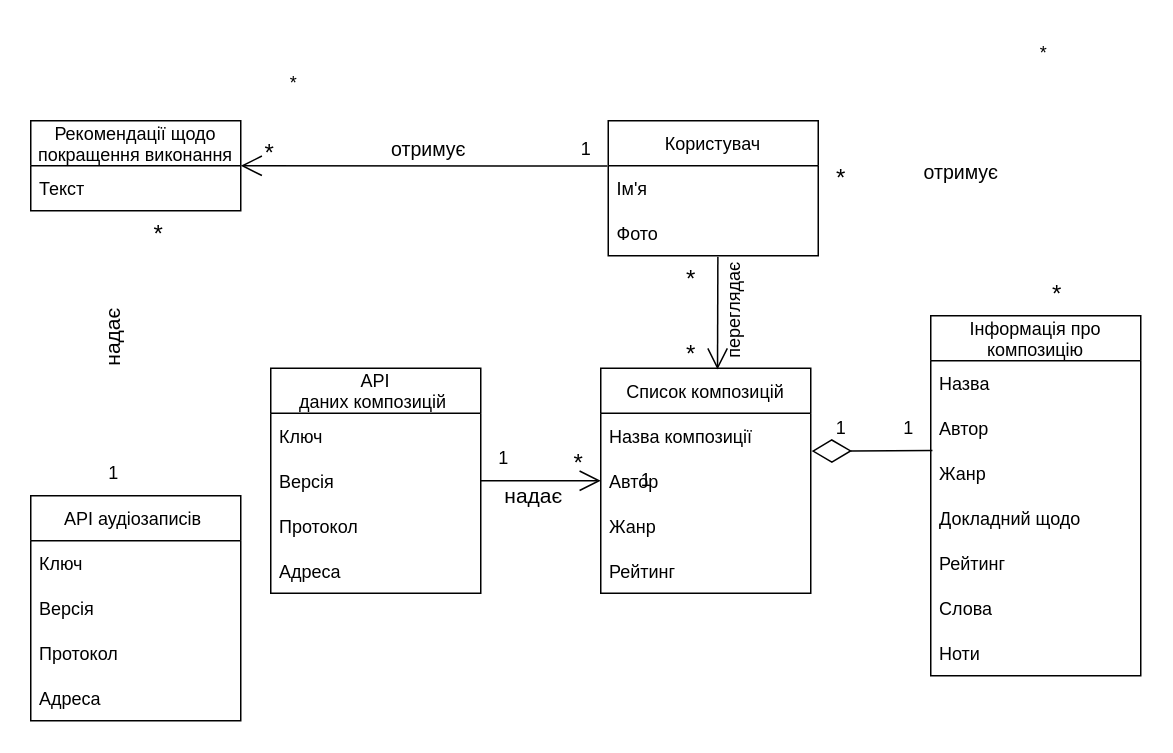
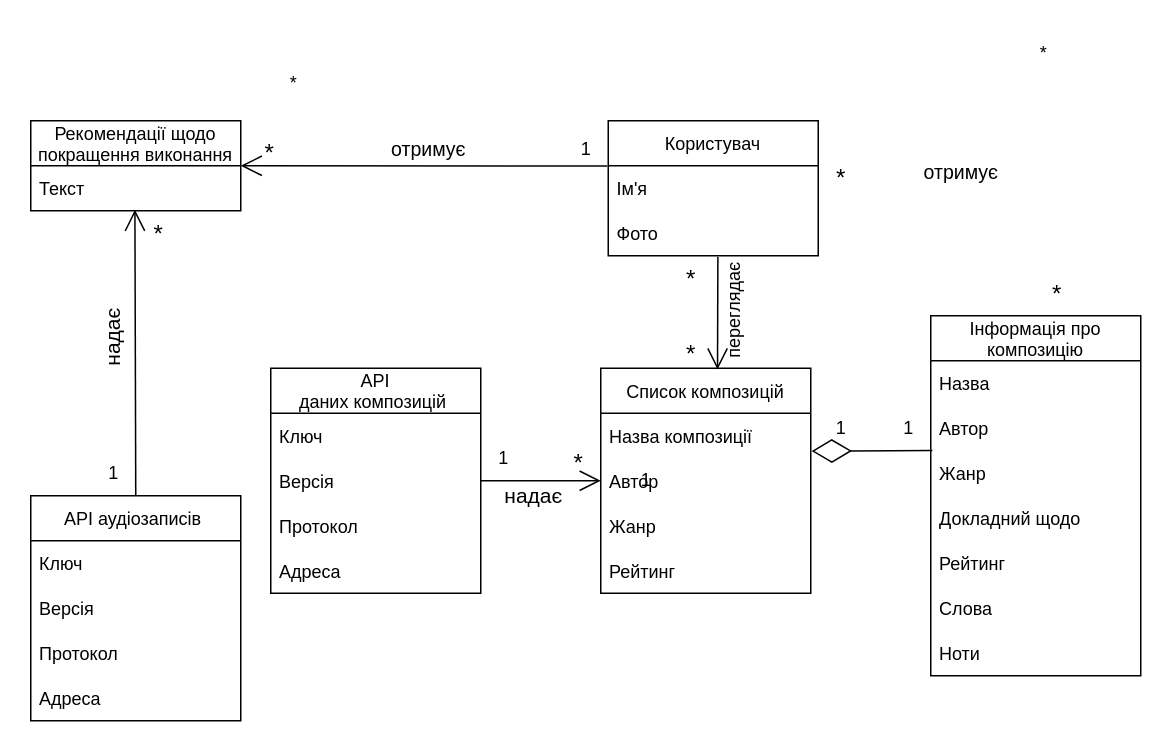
none -> (135, 354)
